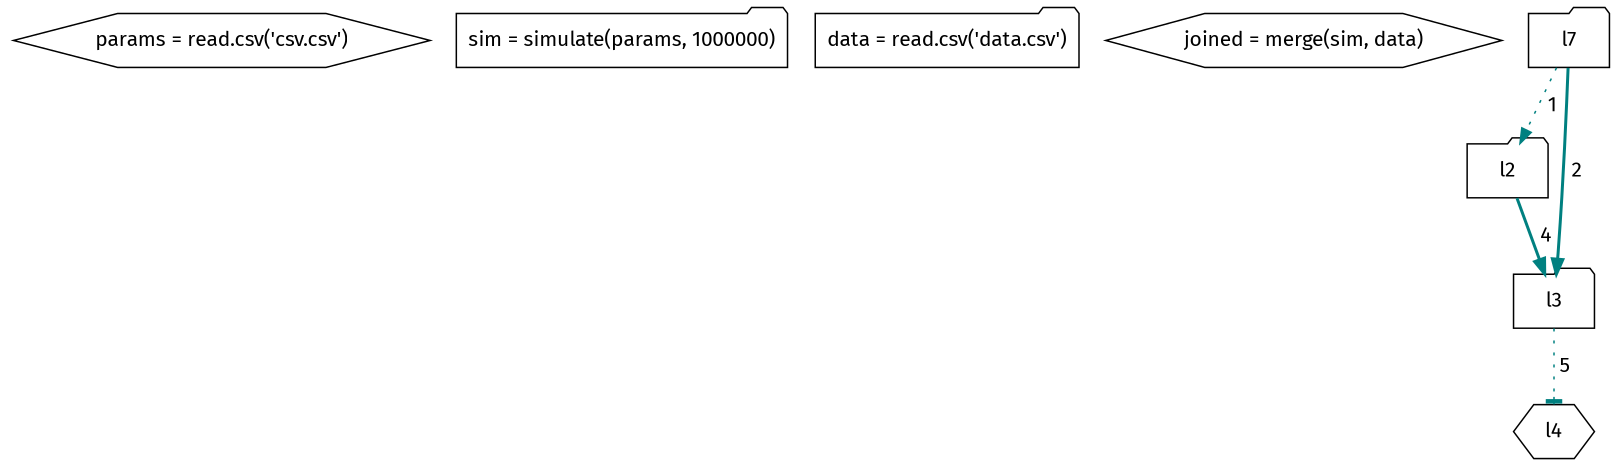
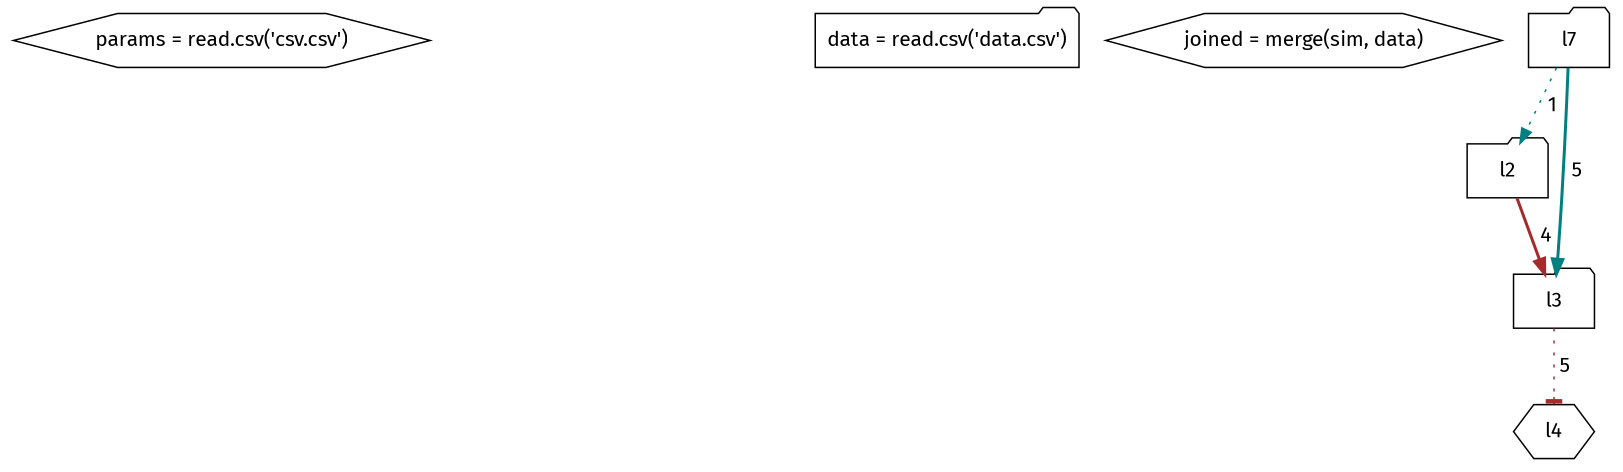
(622, 40) -> none
(1574, 171) -> (1574, 171)
(1528, 229) -> (1528, 229)
(1554, 363) -> (1554, 363)
